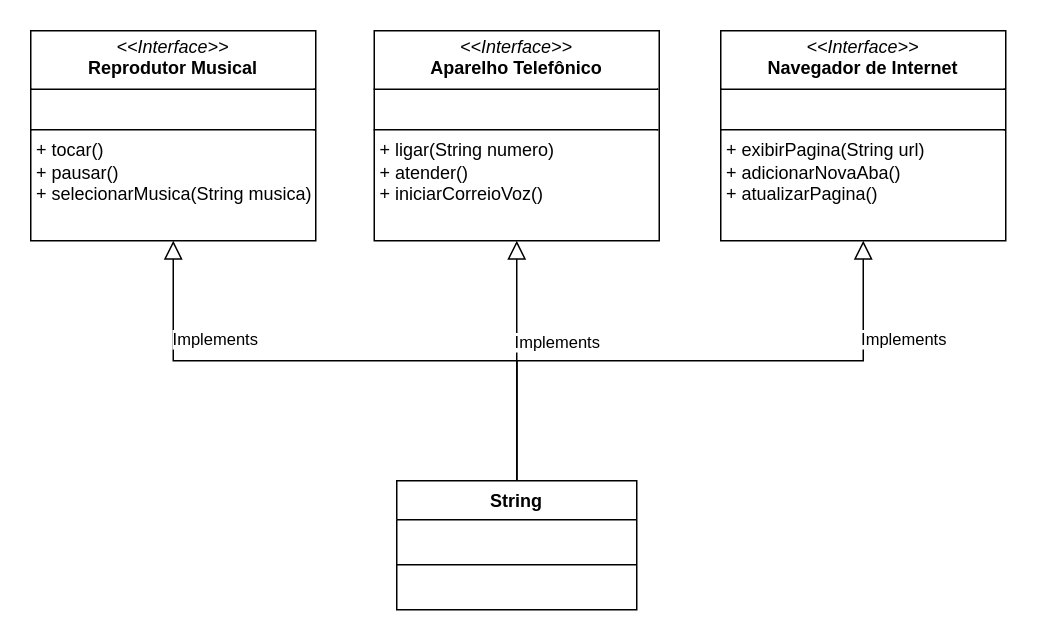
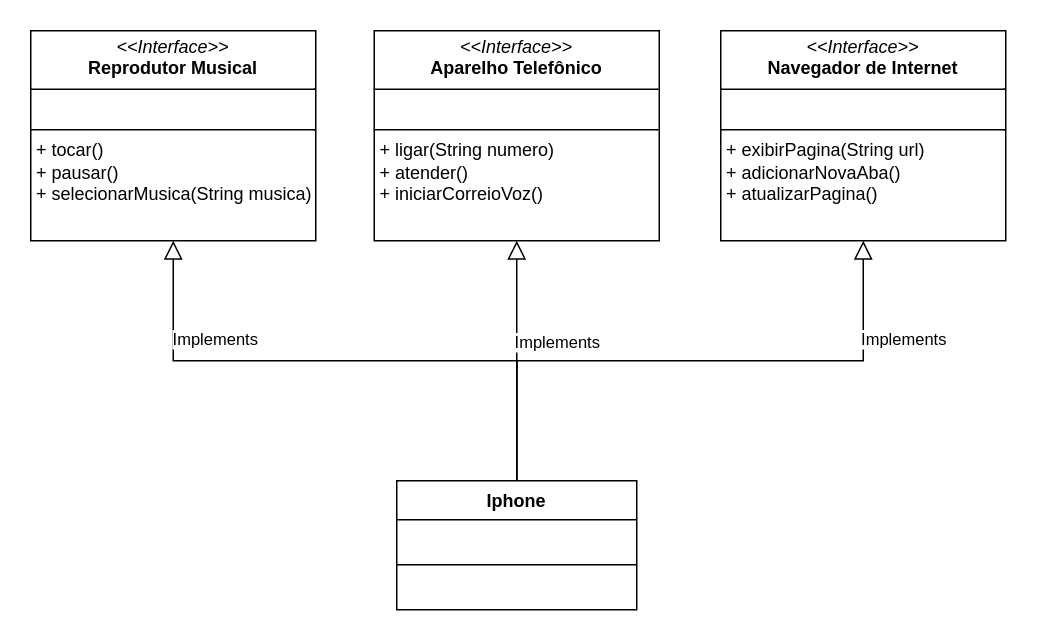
(517, 502) -> (517, 502)
